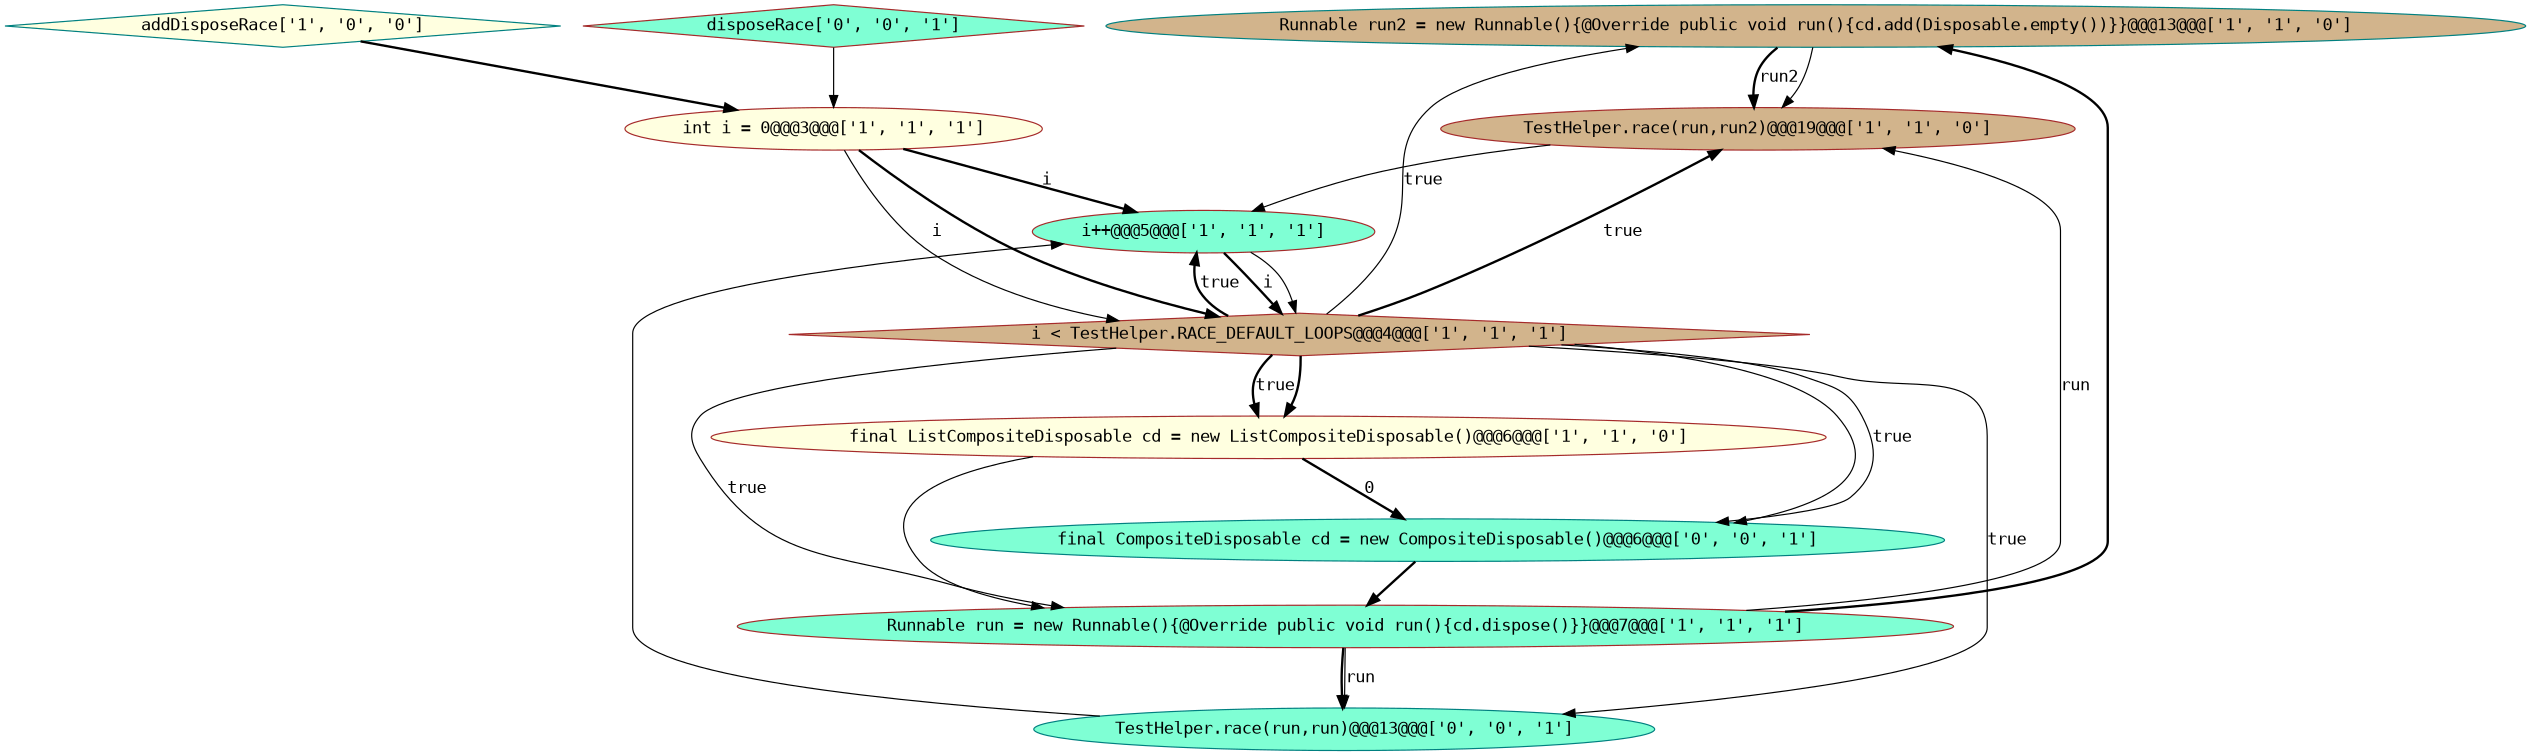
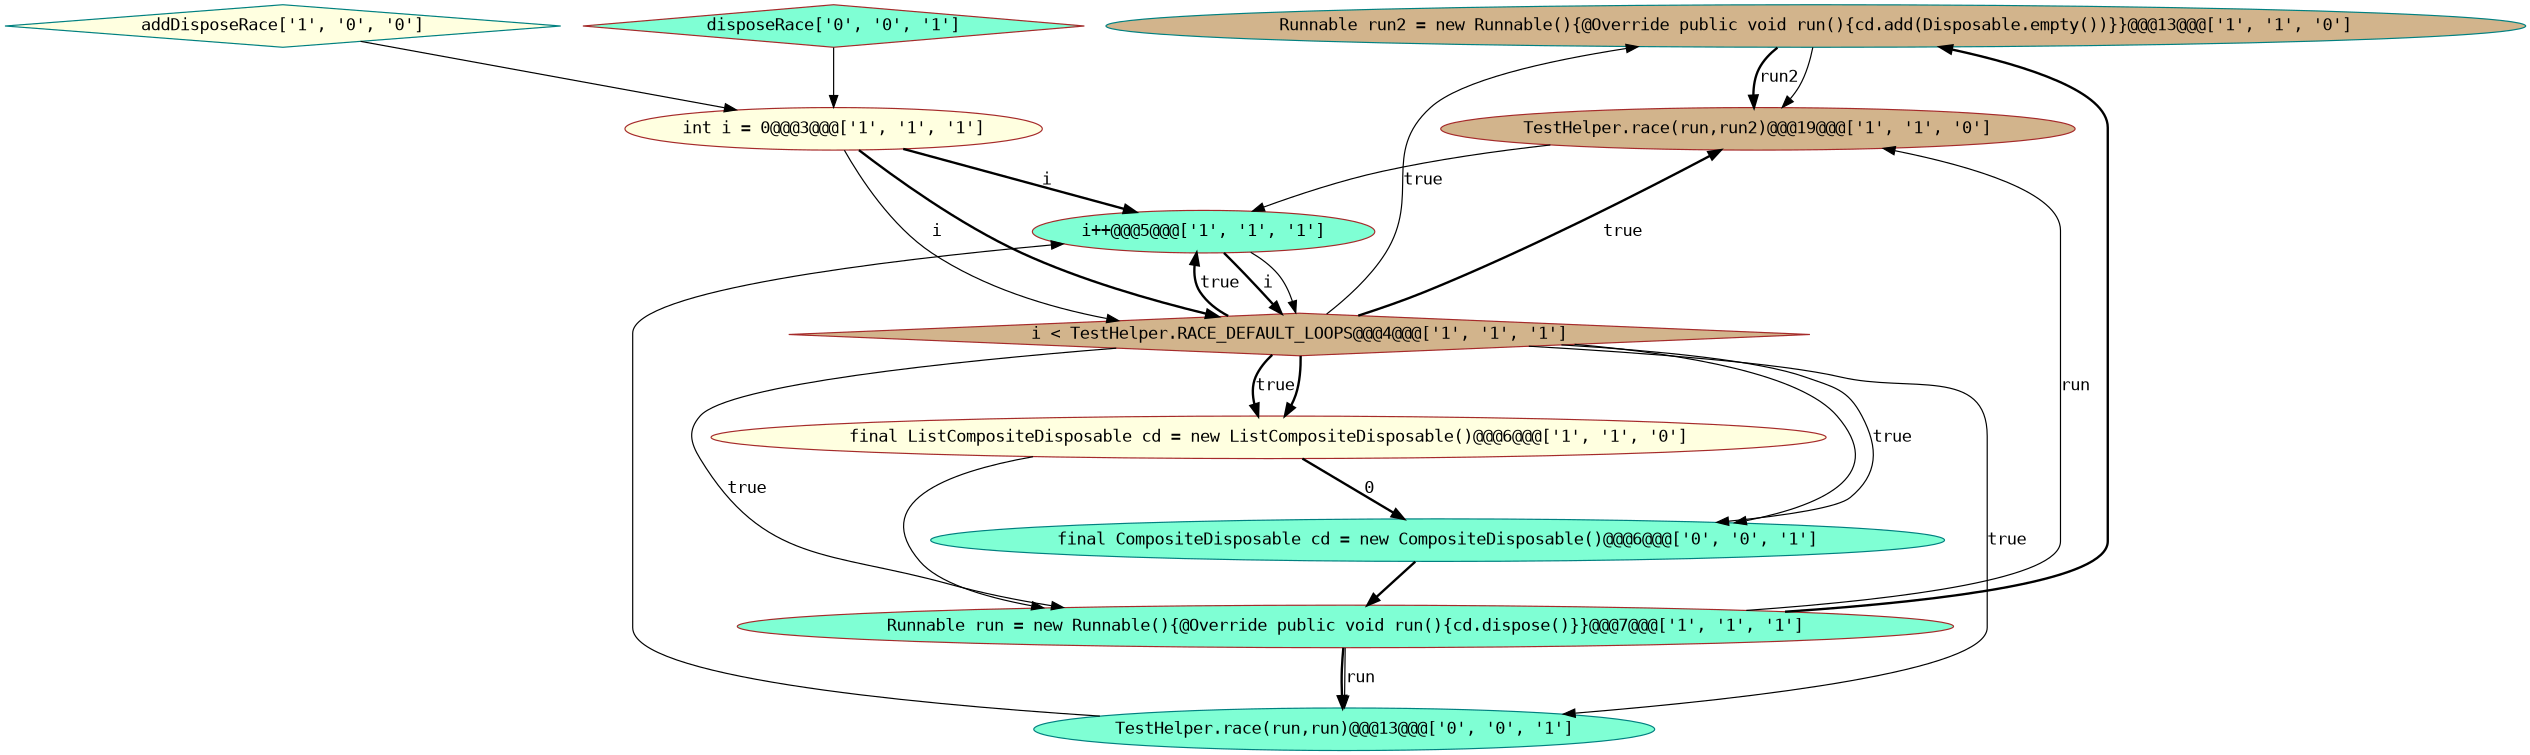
(543, 75) -> (543, 75)
